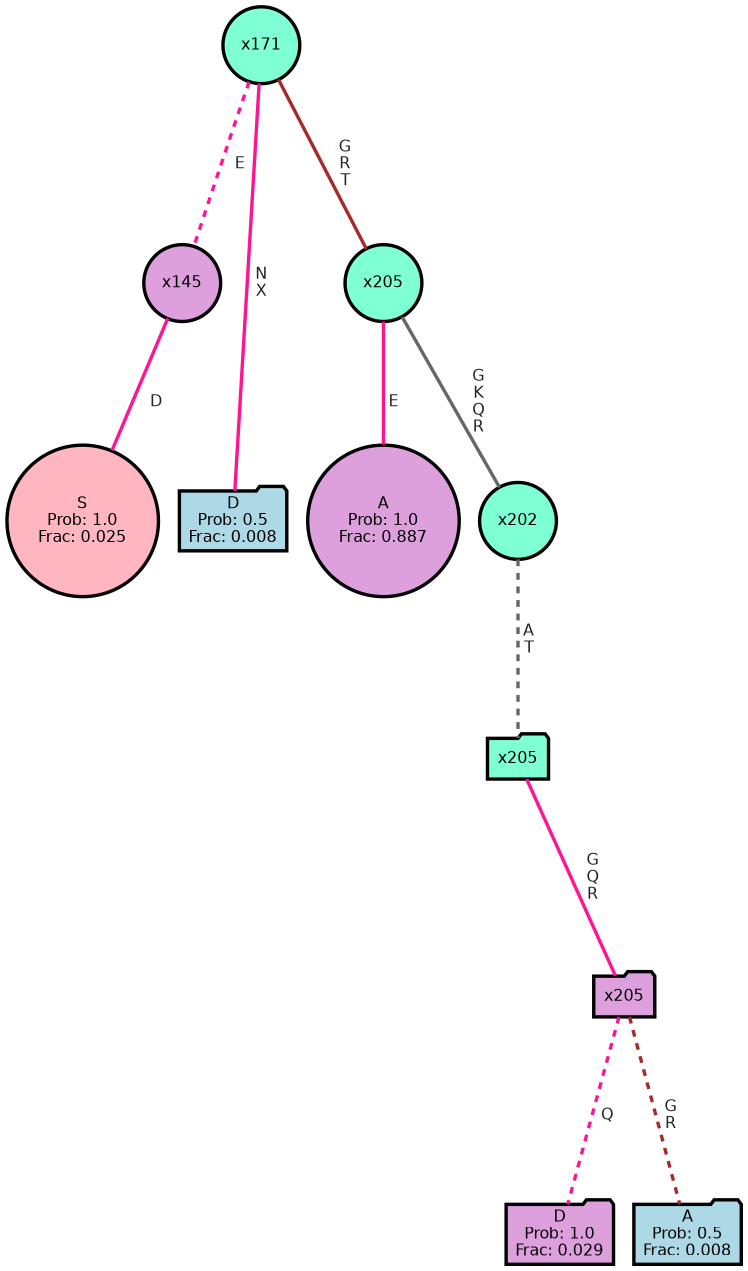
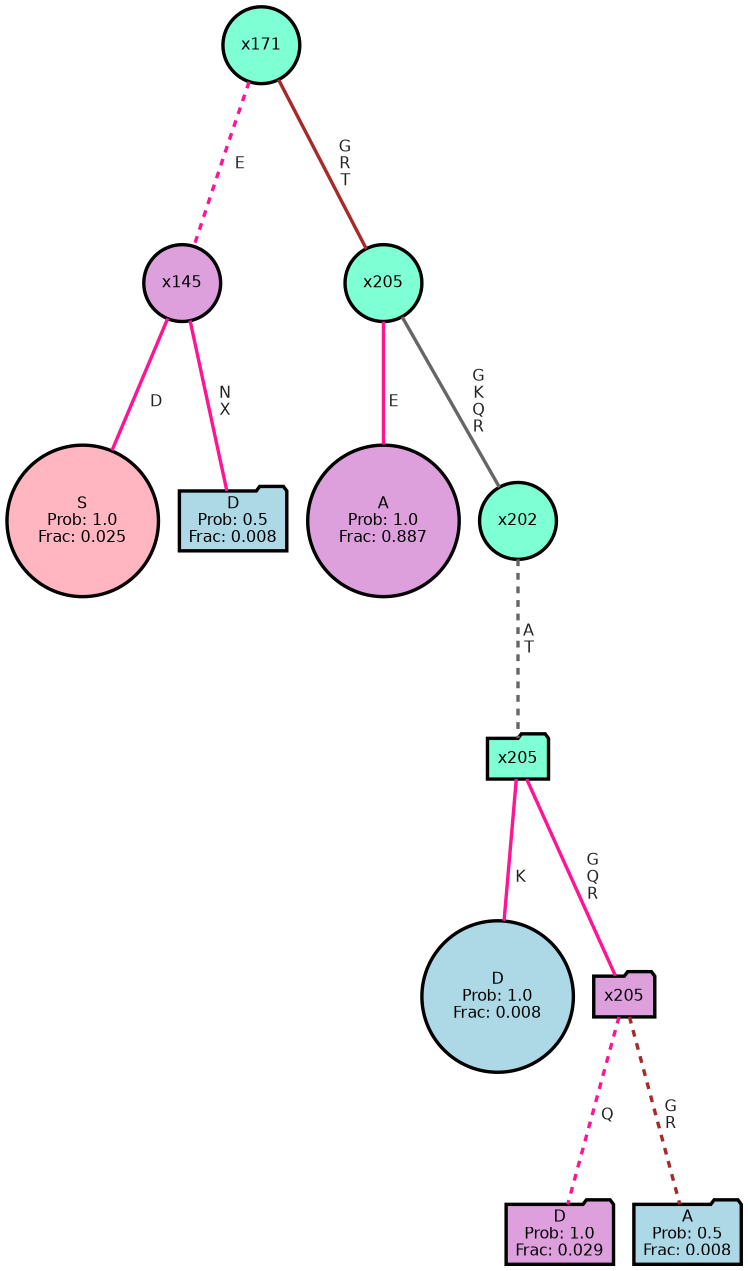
(247, 287) -> (208, 406)
none -> (498, 997)
